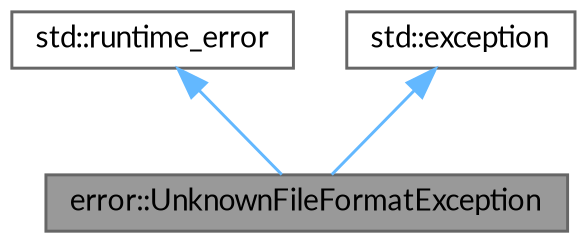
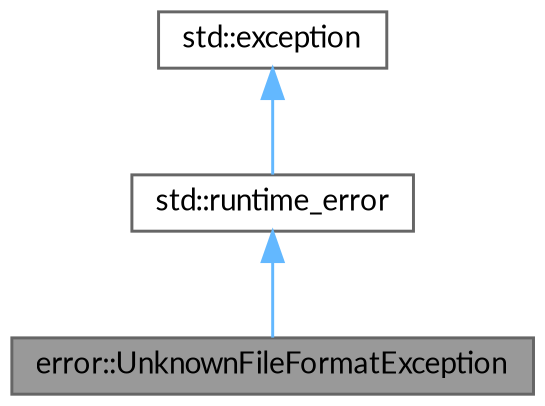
(373, 132) -> (273, 137)
